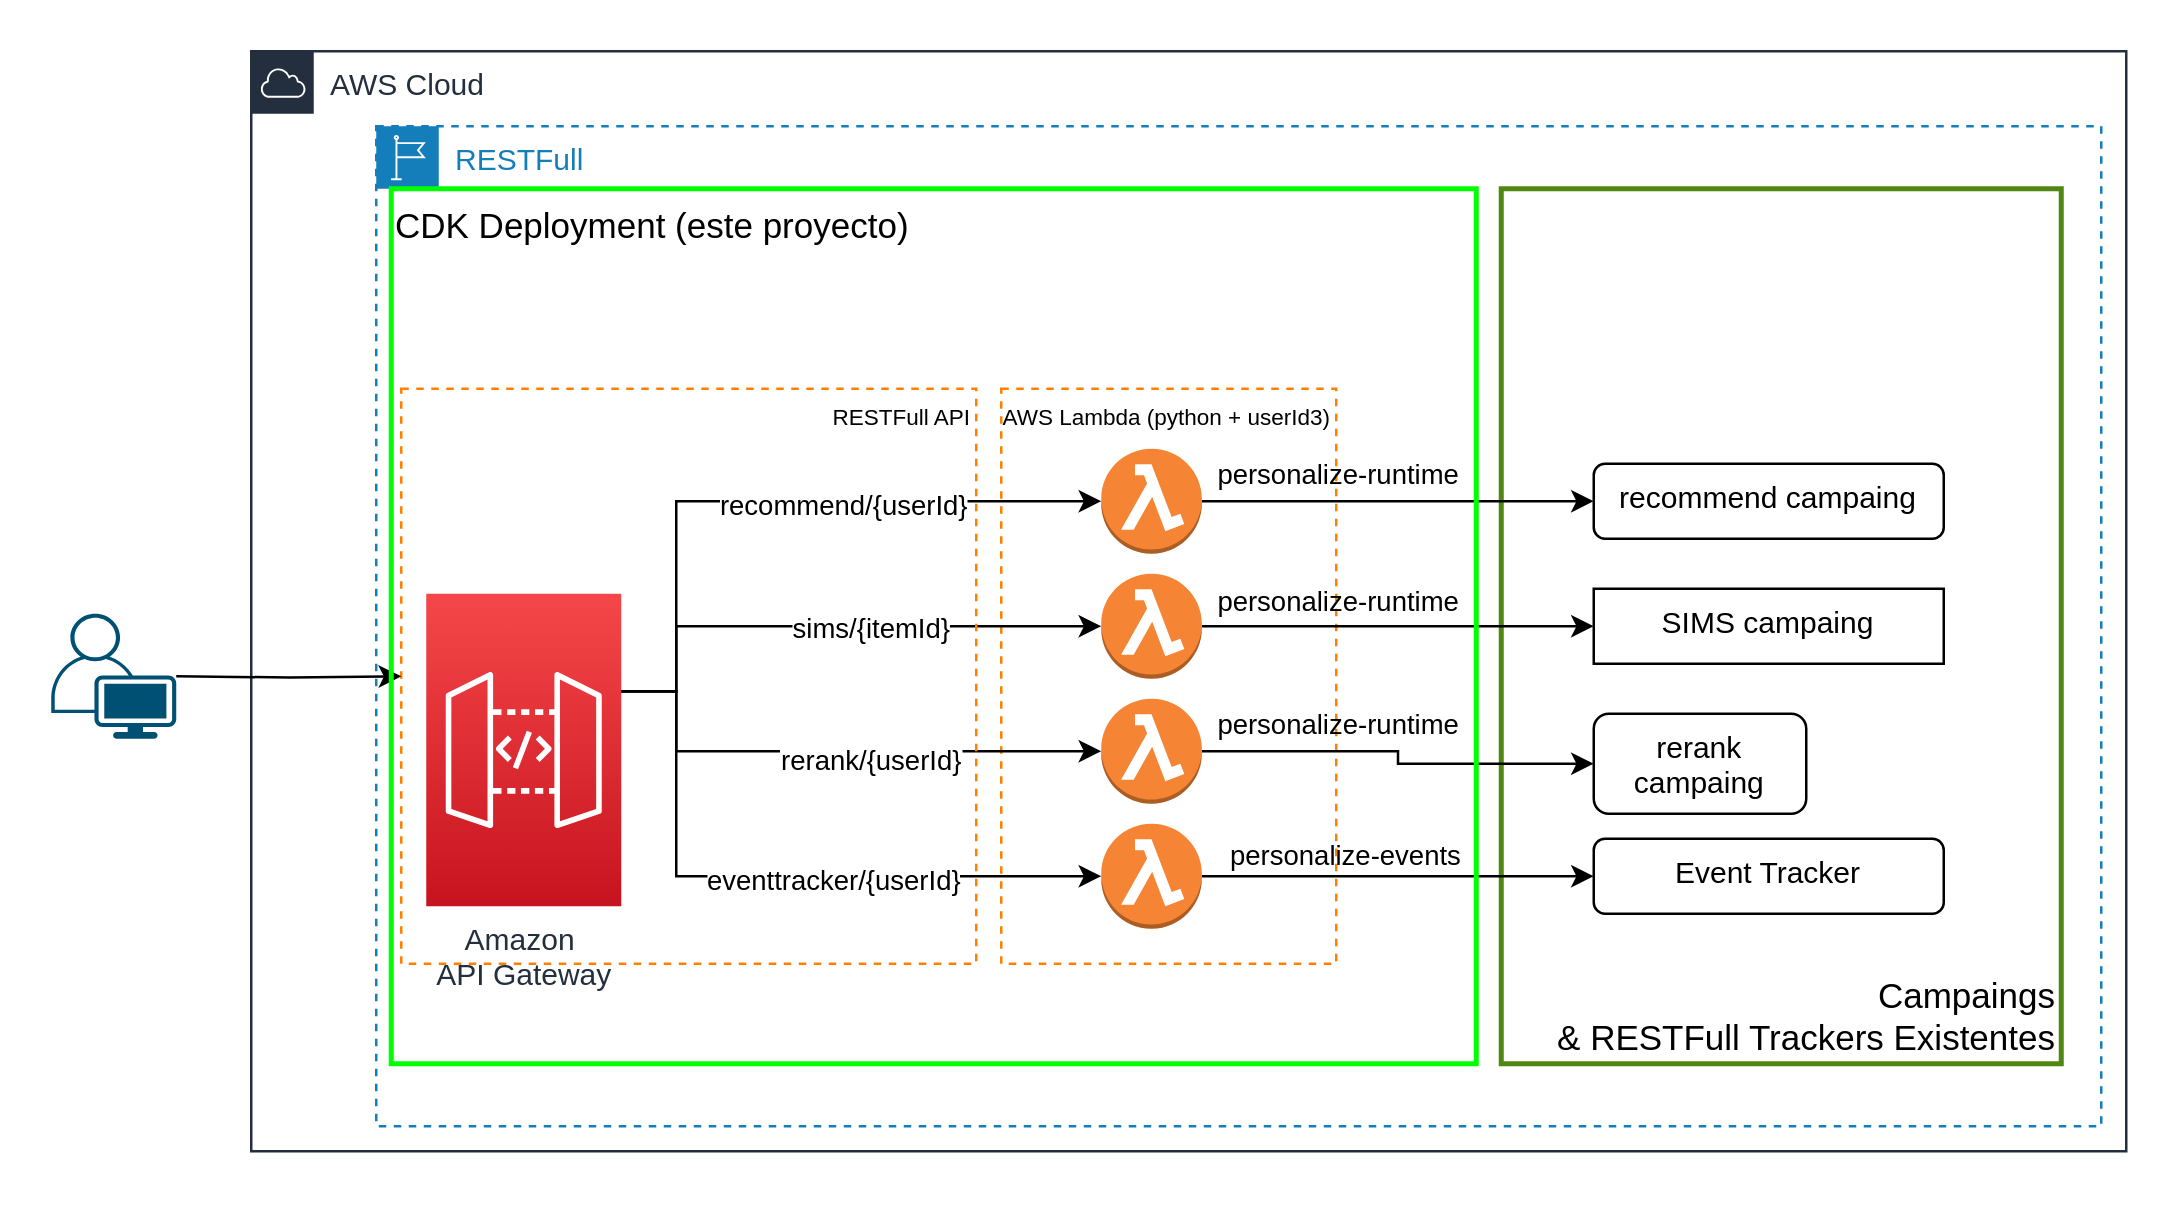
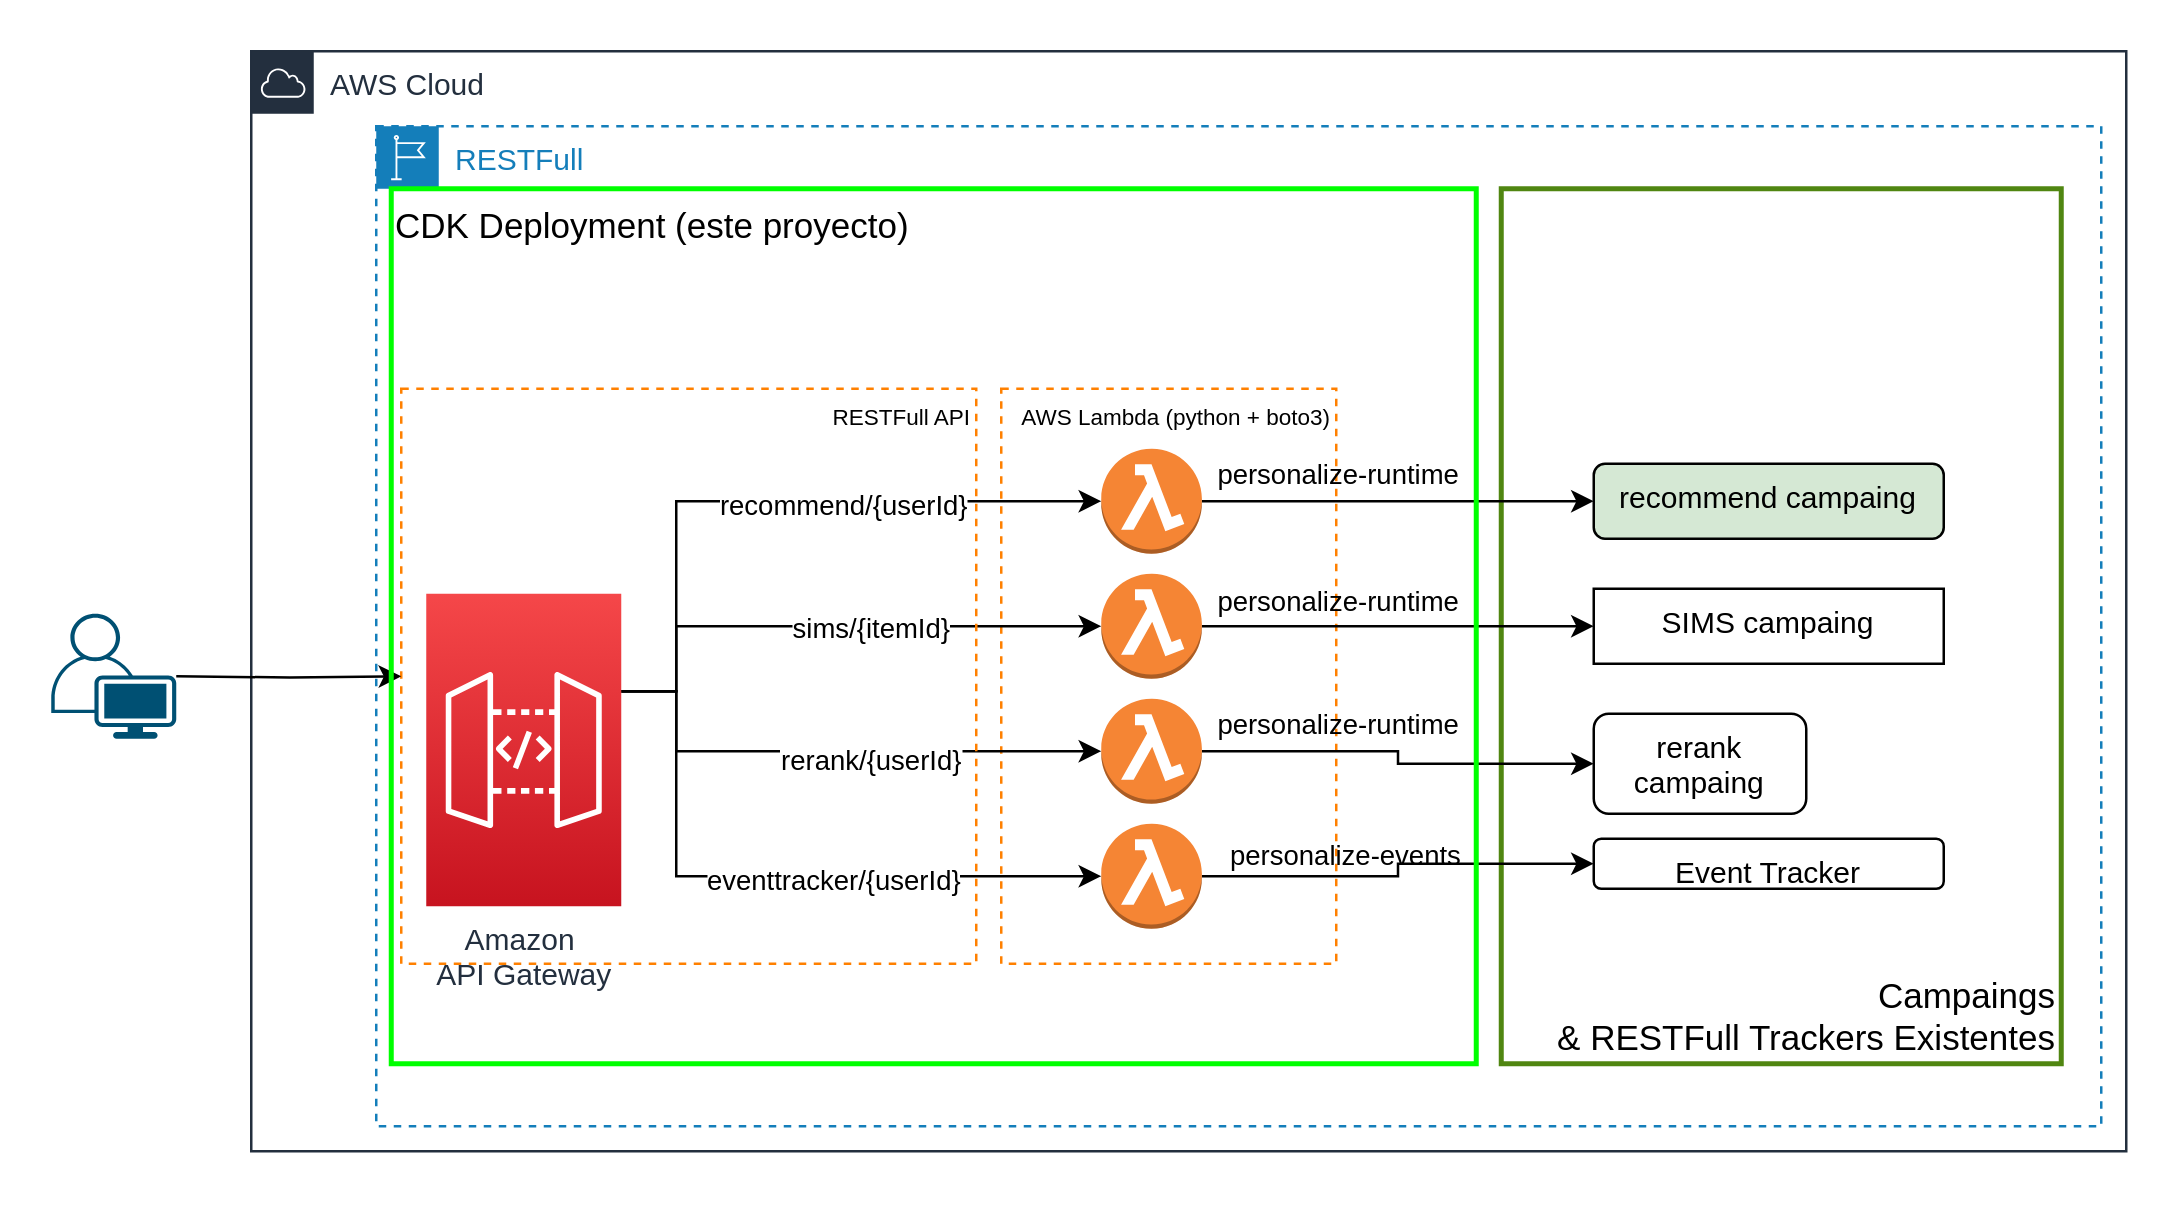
(1159, 418) -> (1172, 418)
(1769, 501) -> (1769, 501)
(1769, 876) -> (1769, 864)
